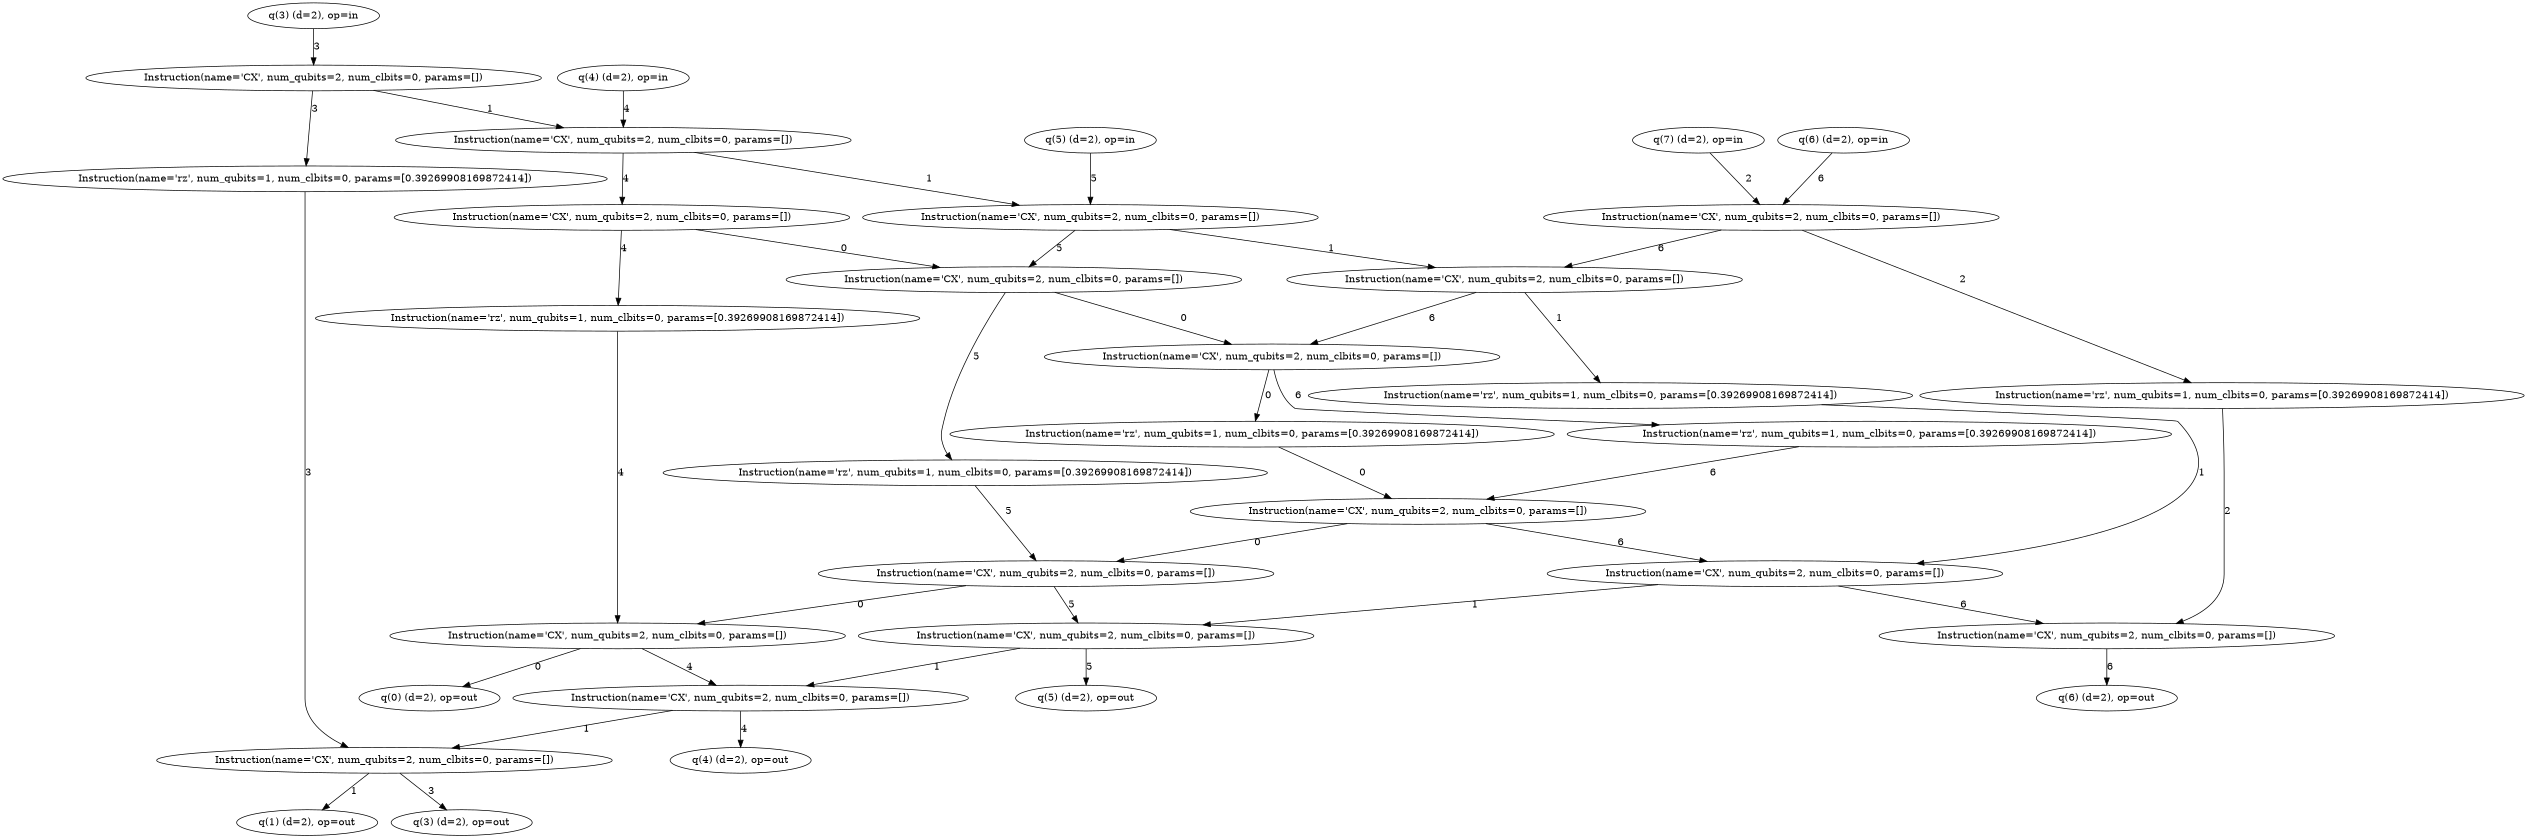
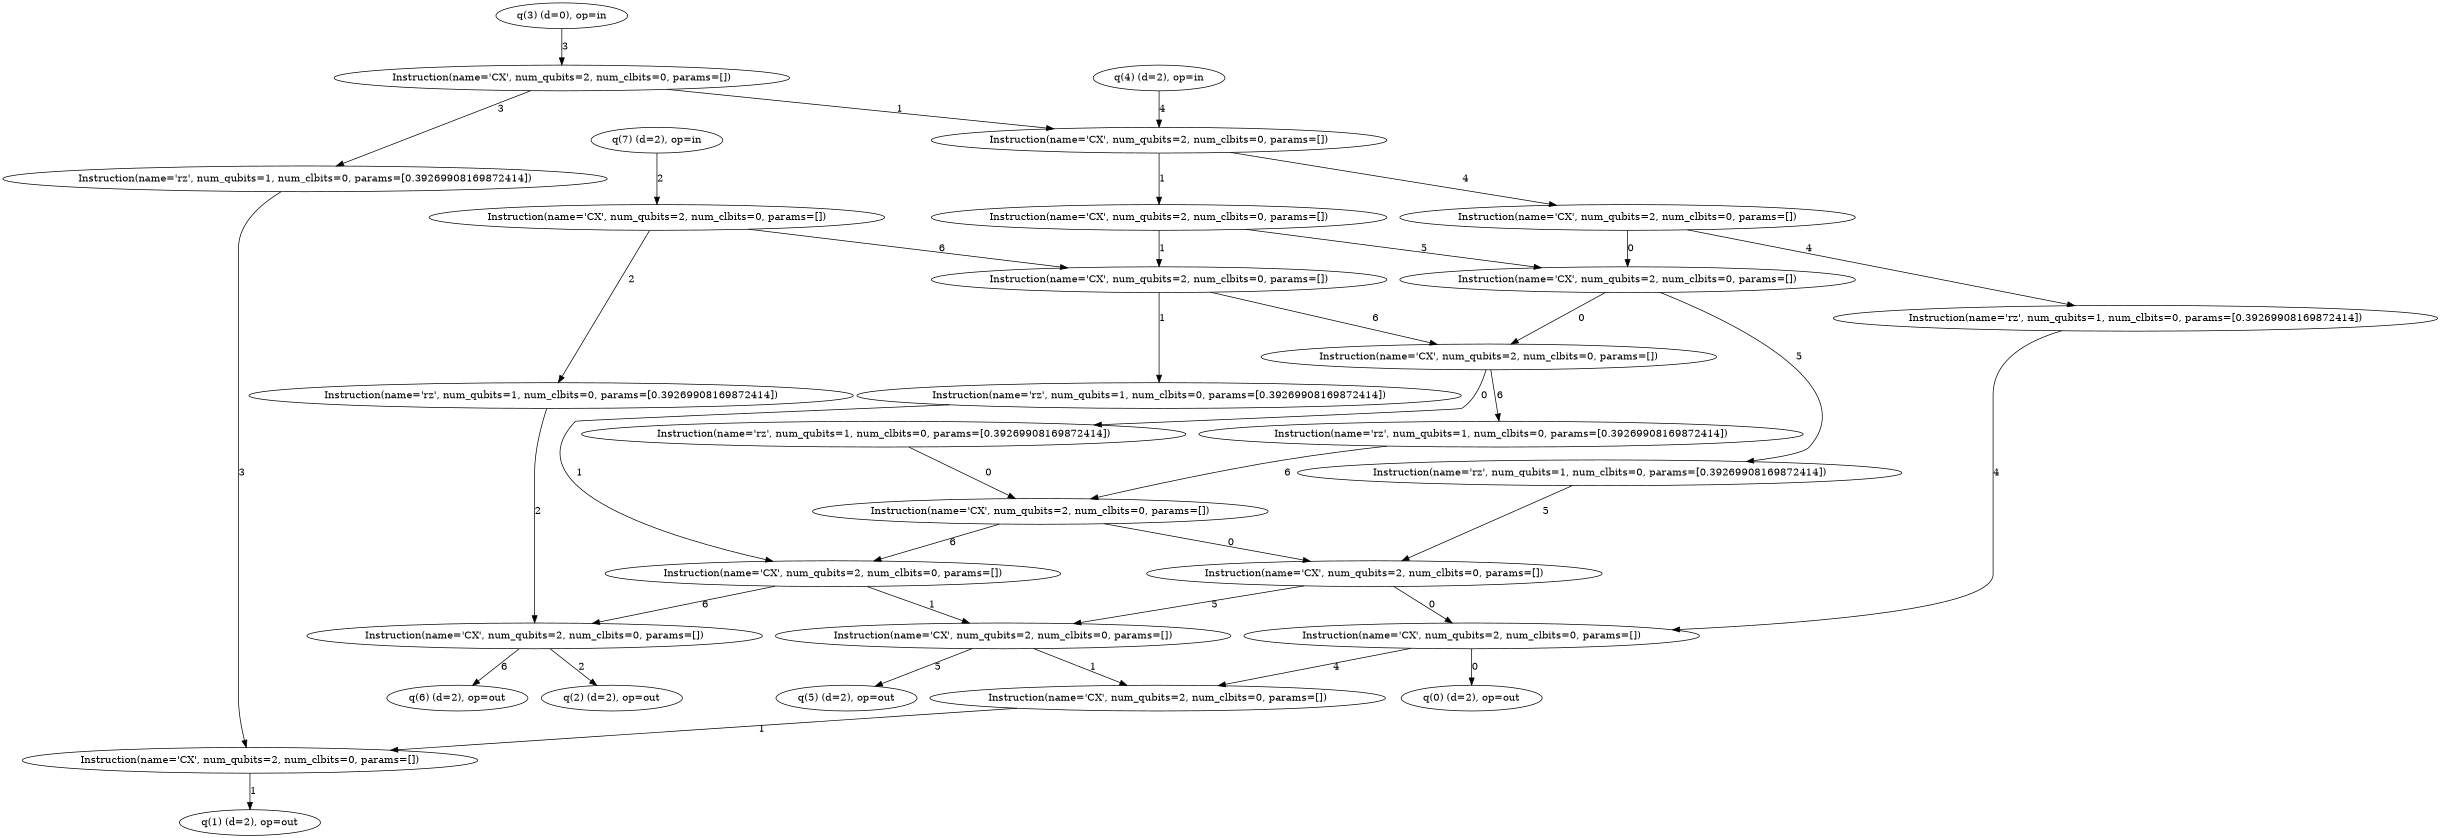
(314, 16) -> (562, 16)
(1090, 140) -> none
(1844, 140) -> none
none -> (612, 698)
(741, 760) -> none
(462, 823) -> none
